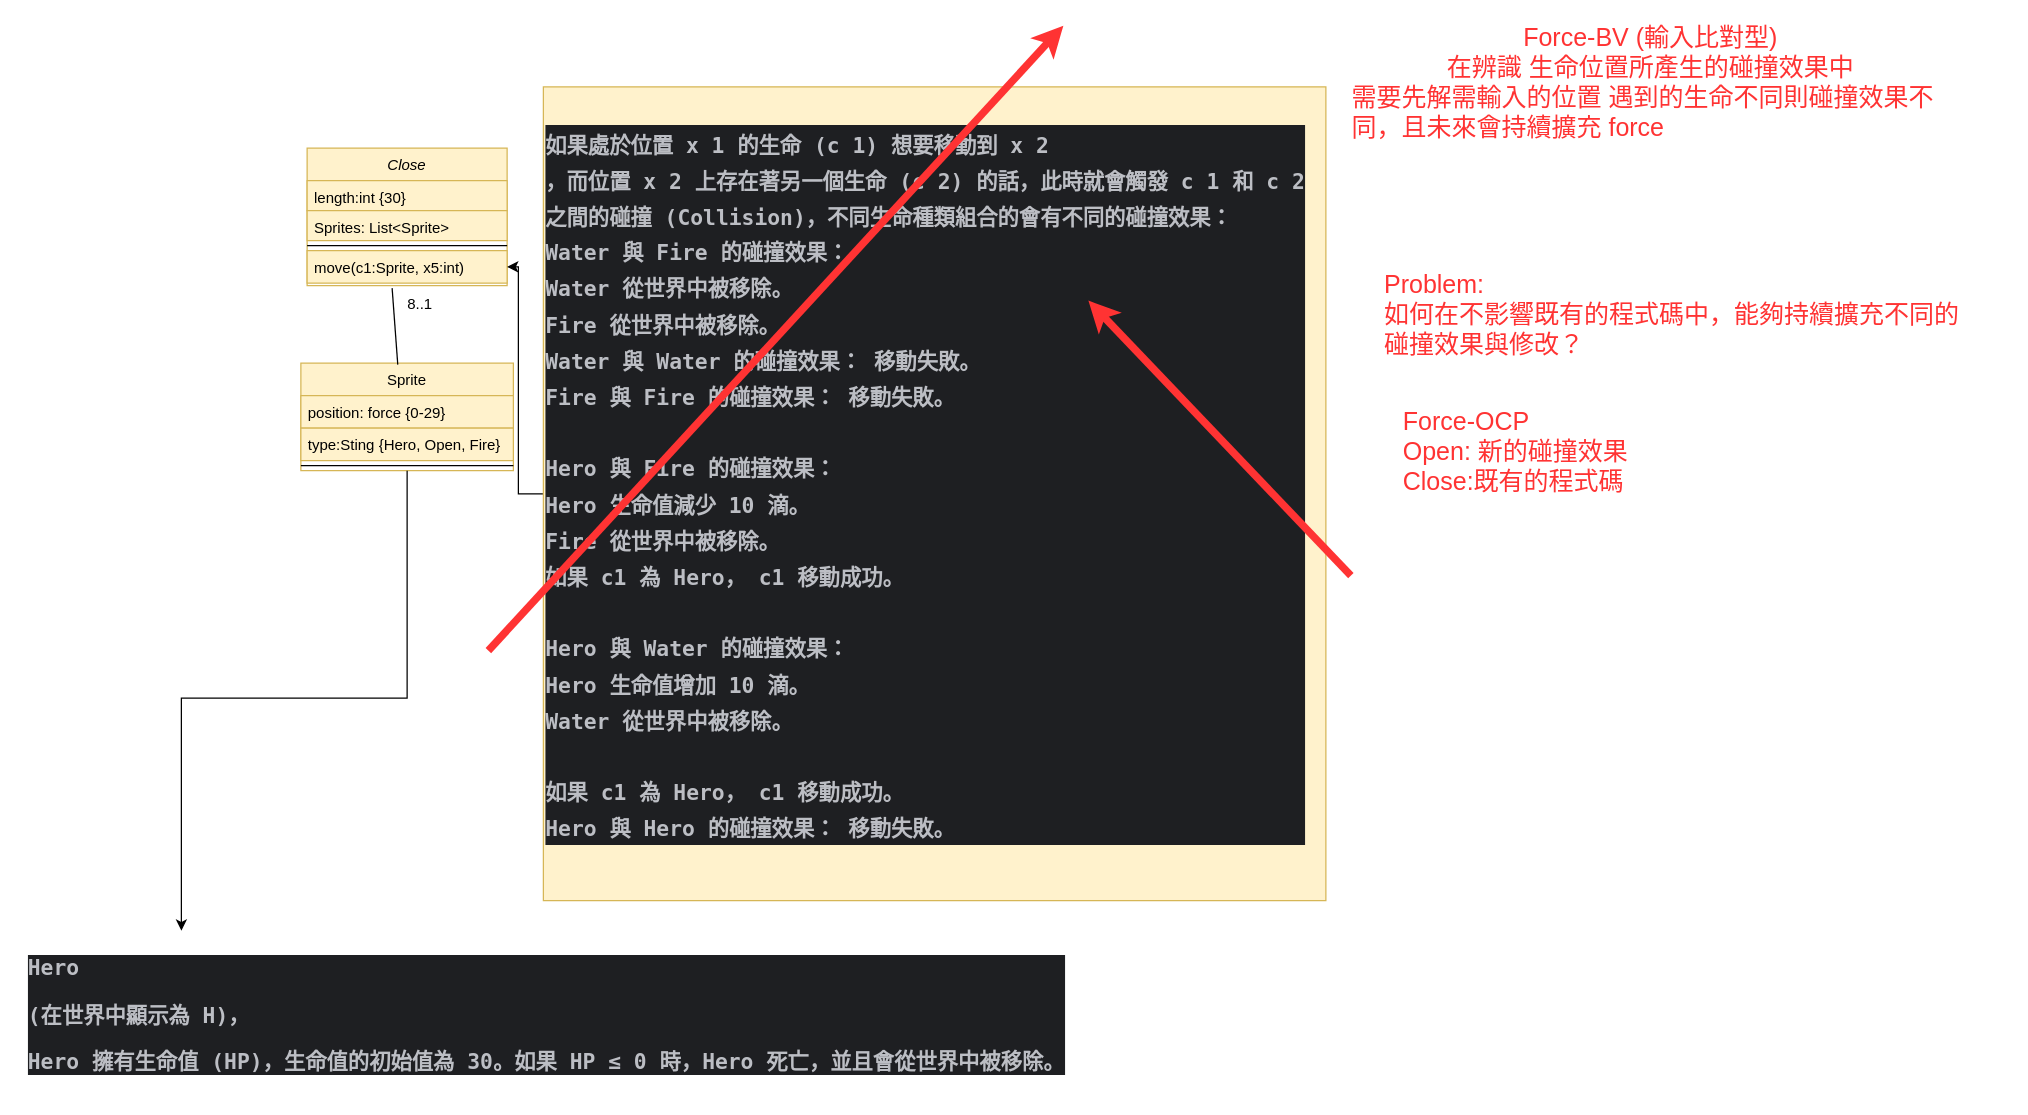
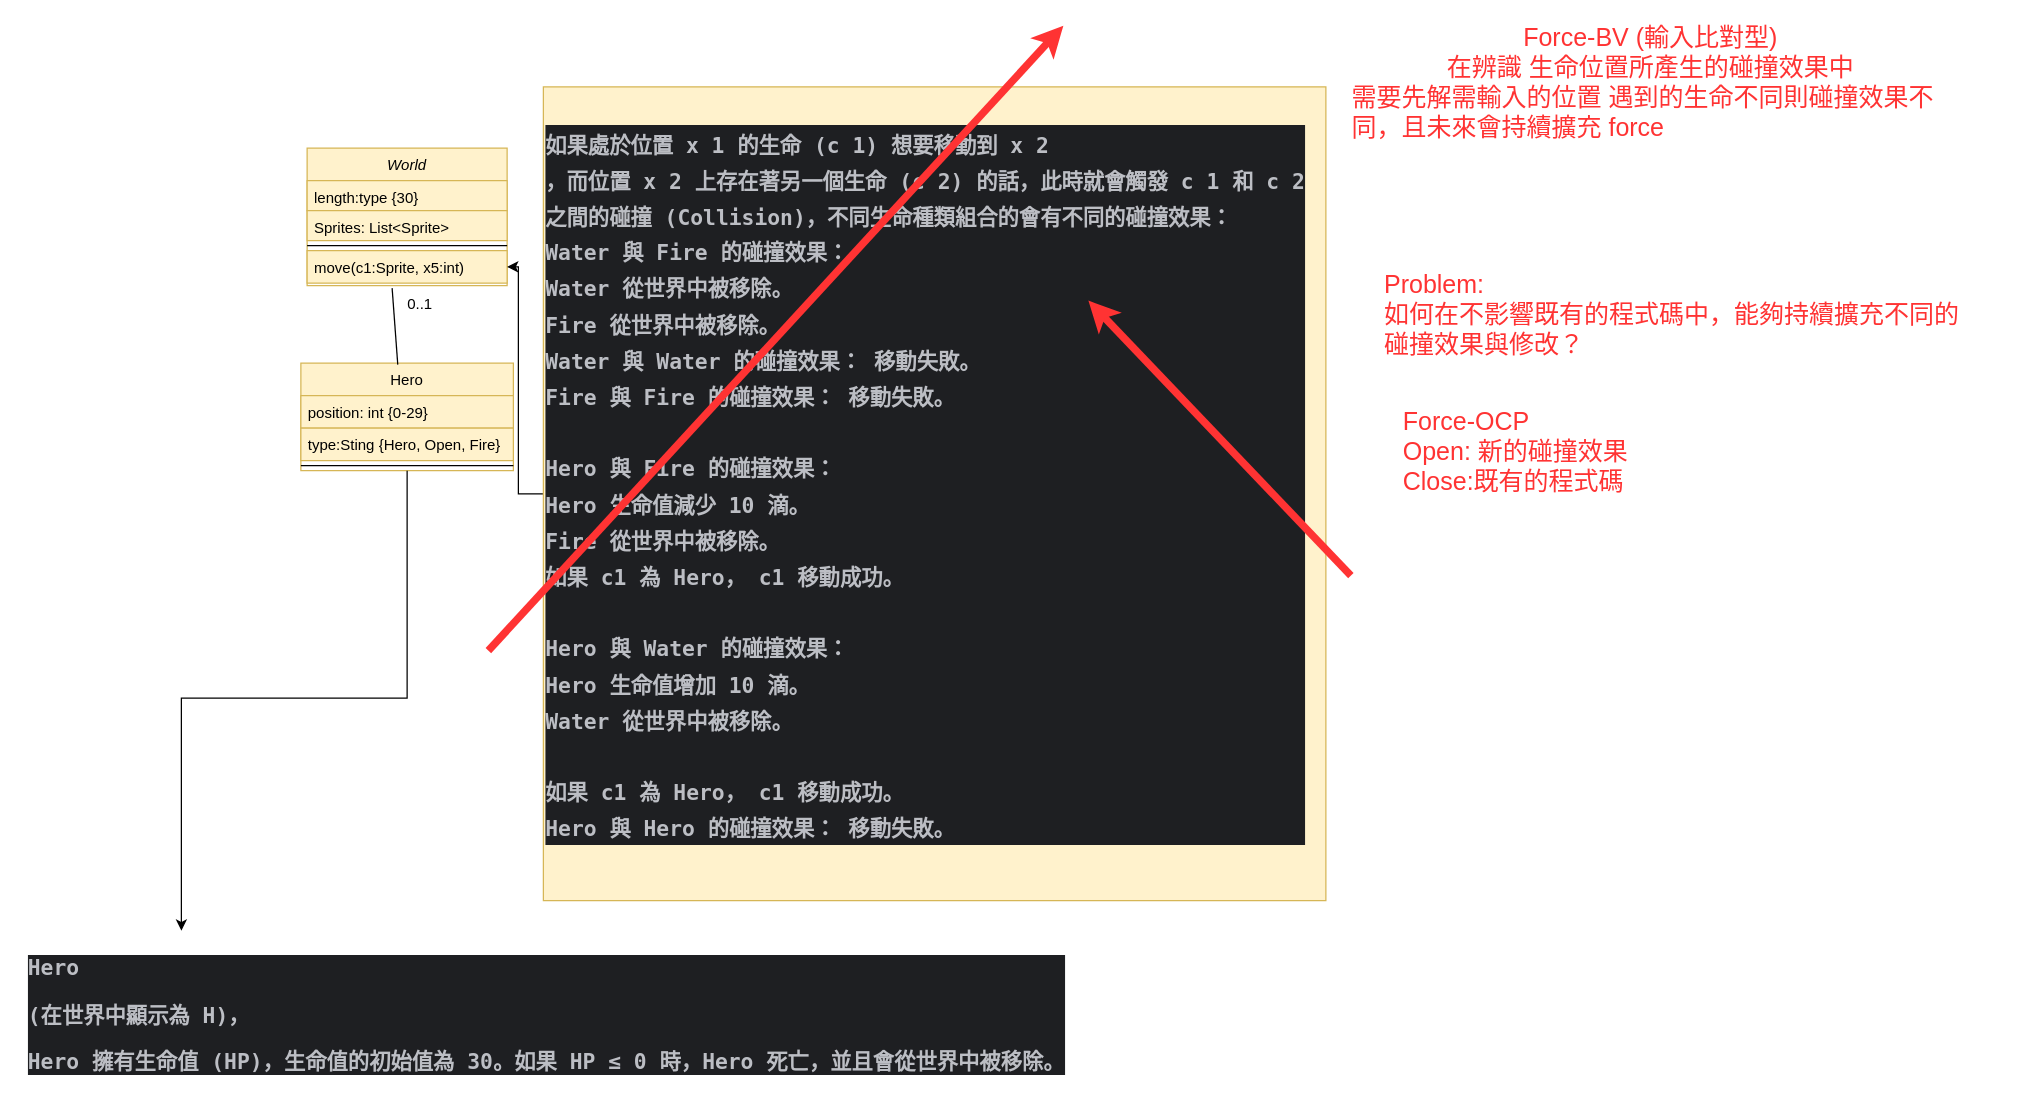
(406, 165) -> (406, 165)
(369, 198) -> (375, 198)
(420, 304) -> (420, 304)
(406, 380) -> (406, 380)
(390, 413) -> (380, 413)
